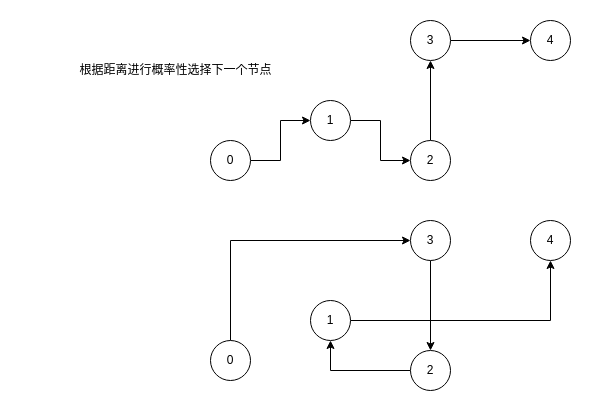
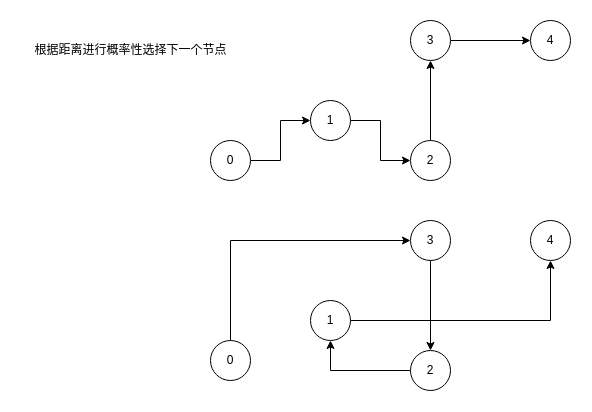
(176, 71) -> (131, 51)
